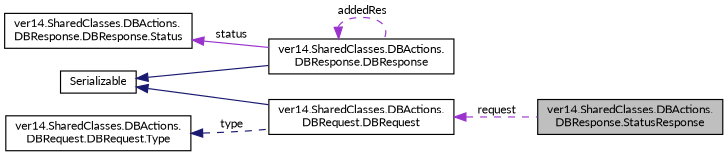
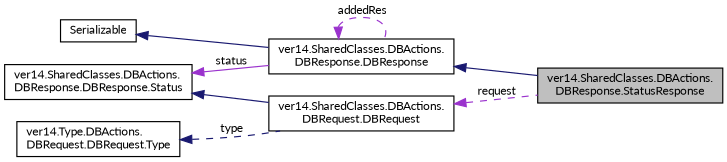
none -> (502, 72)
(208, 97) -> (236, 99)
(98, 133) -> (98, 139)
